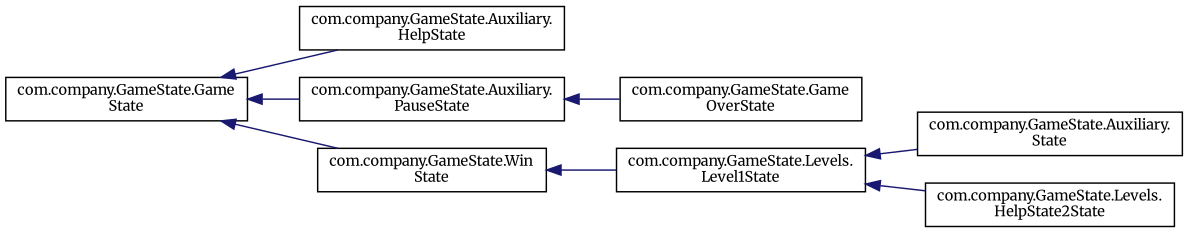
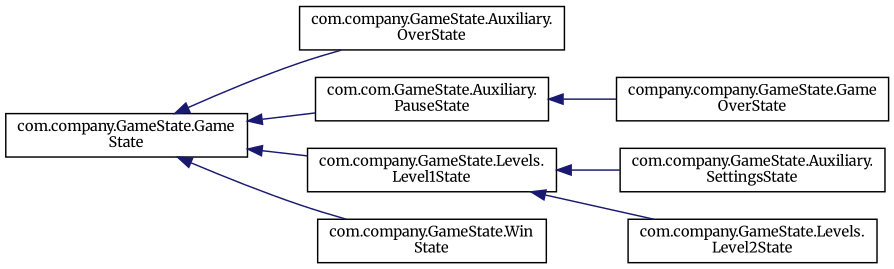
(432, 28) -> (432, 28)
(432, 99) -> (432, 99)
(741, 99) -> (753, 99)
(1050, 134) -> (753, 170)
(589, 170) -> (285, 153)
(1050, 205) -> (753, 241)
